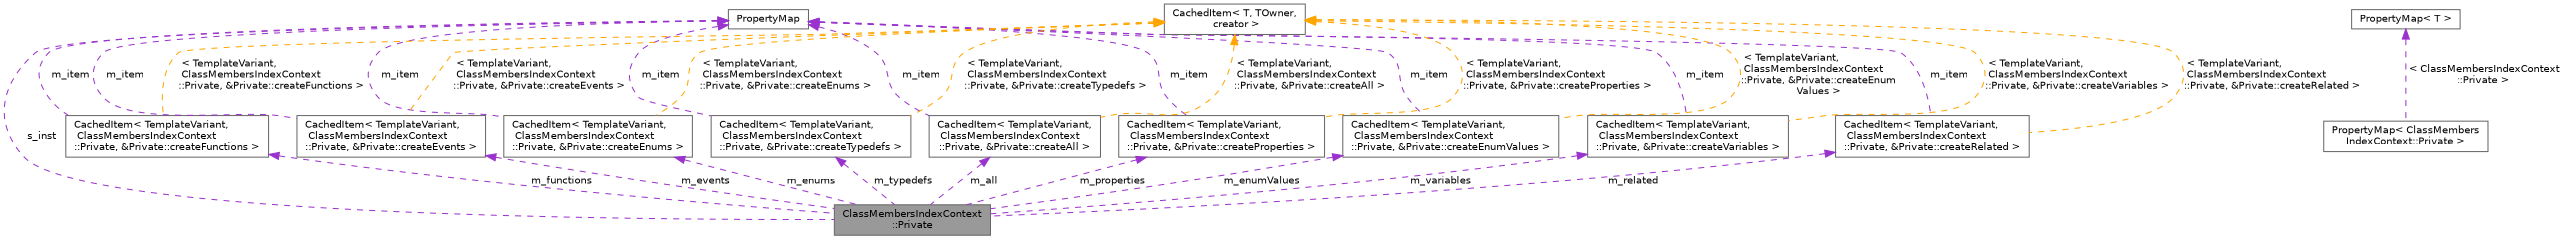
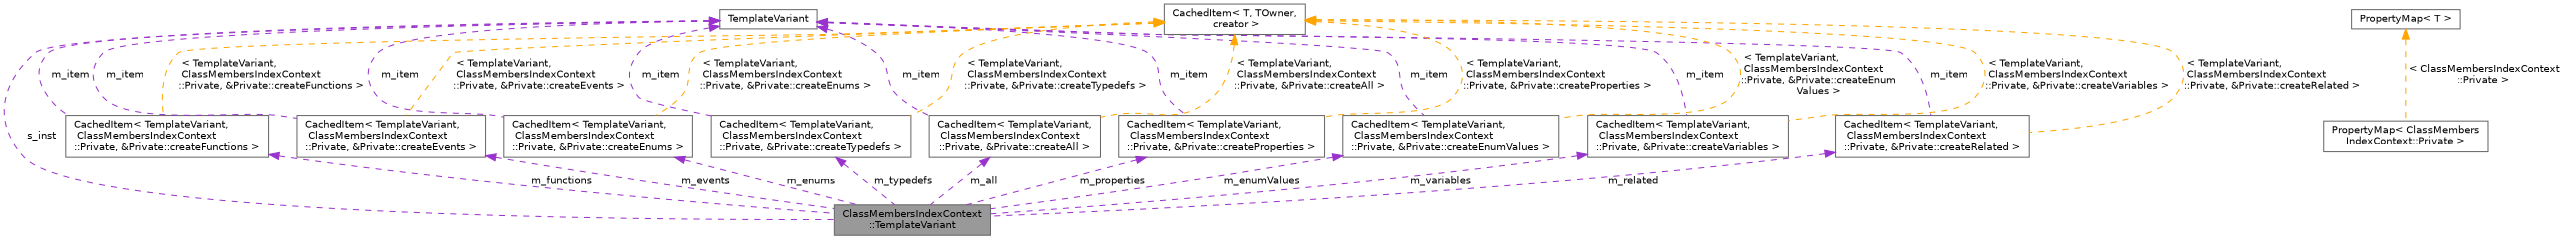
(768, 19) -> (768, 19)
(2406, 80) -> (2406, 80)
(912, 220) -> (912, 220)
